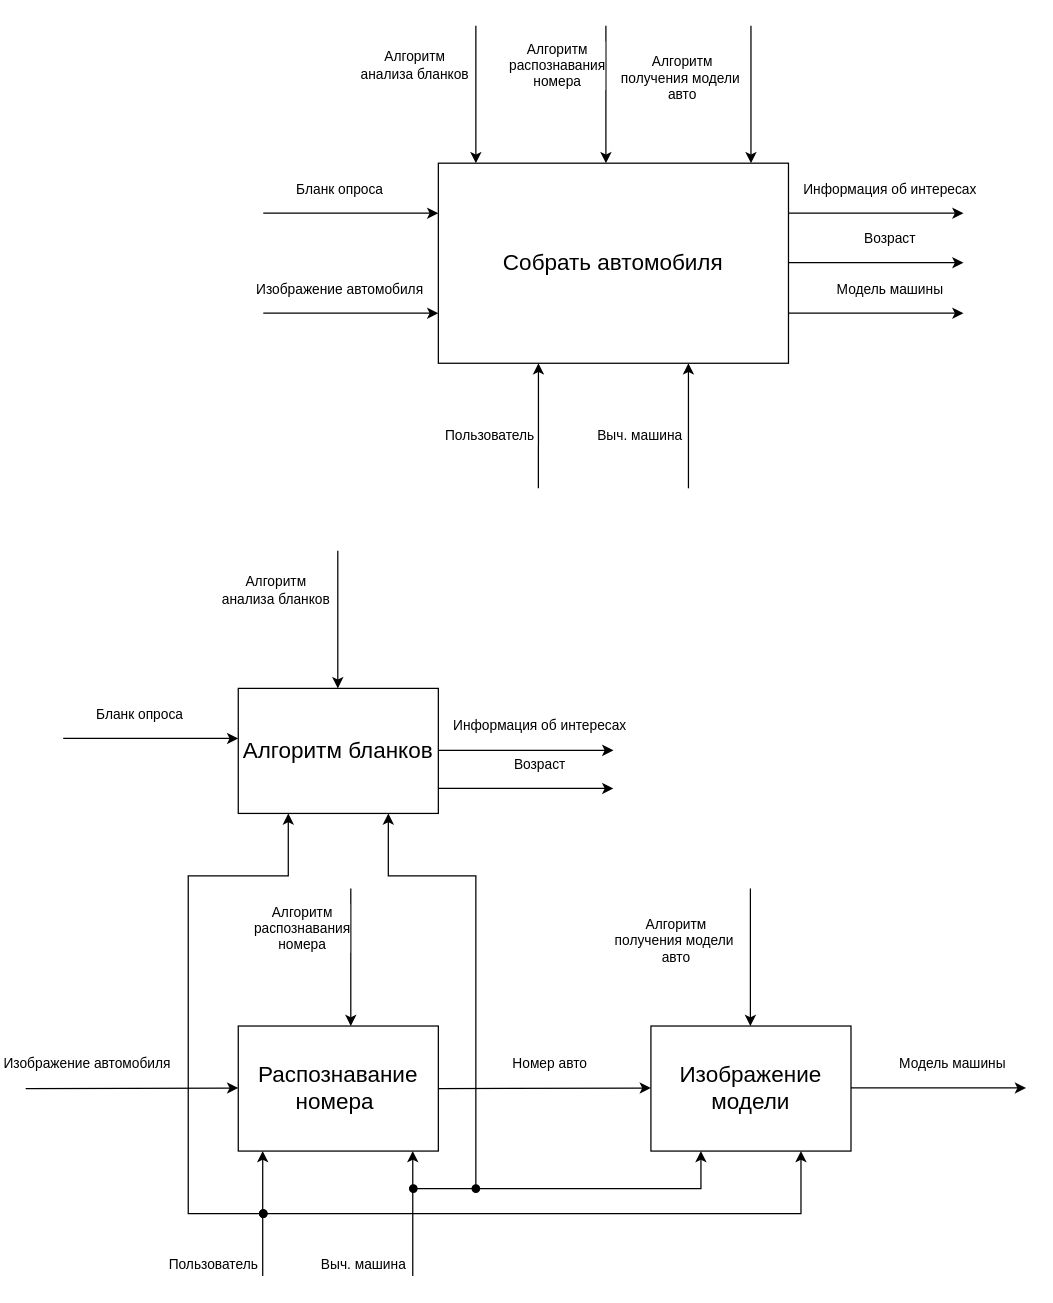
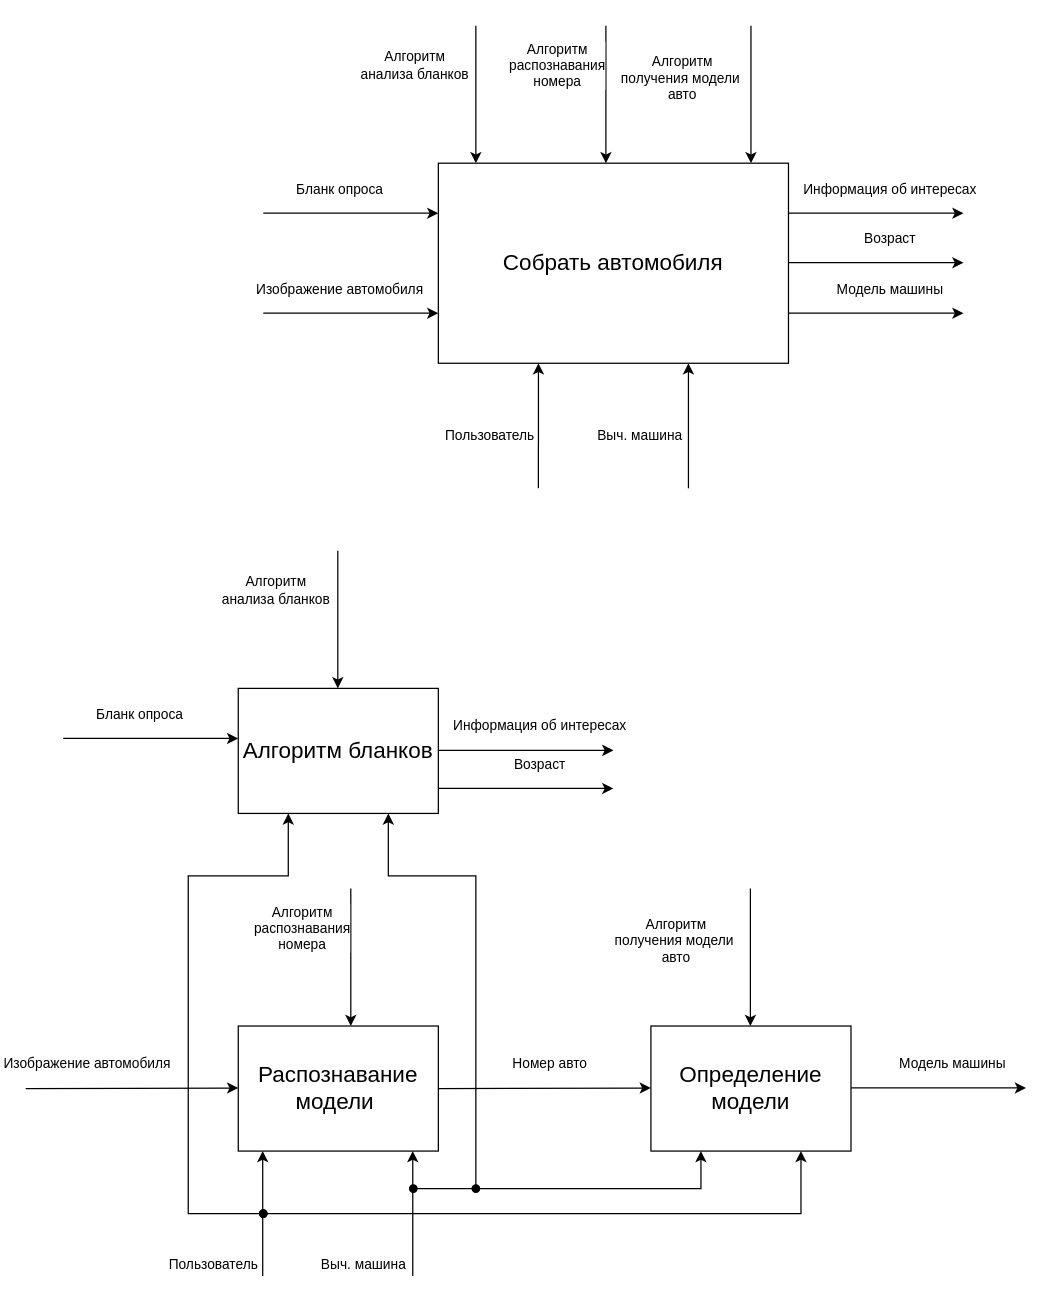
(338, 1088) -> (338, 1088)
(751, 1088) -> (751, 1088)
